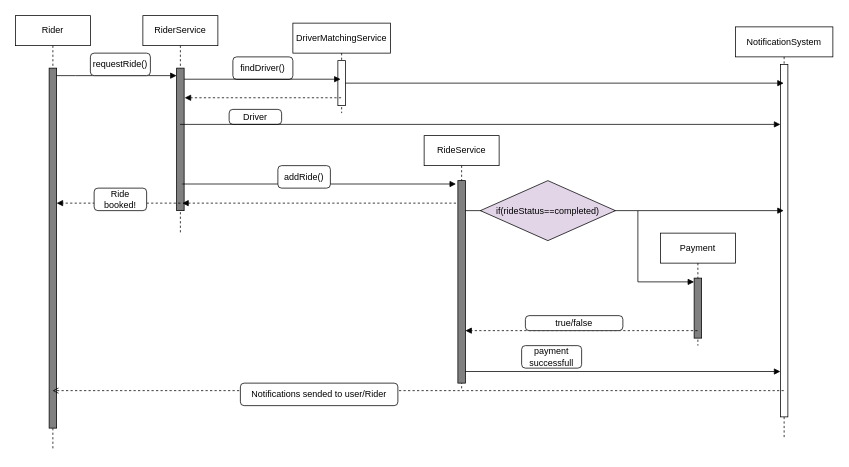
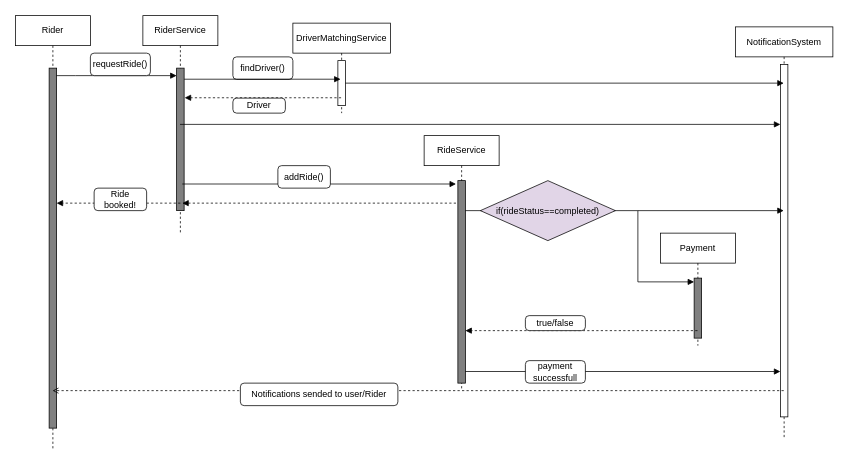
(255, 117) -> (259, 105)
(574, 323) -> (555, 323)
(552, 357) -> (555, 372)
